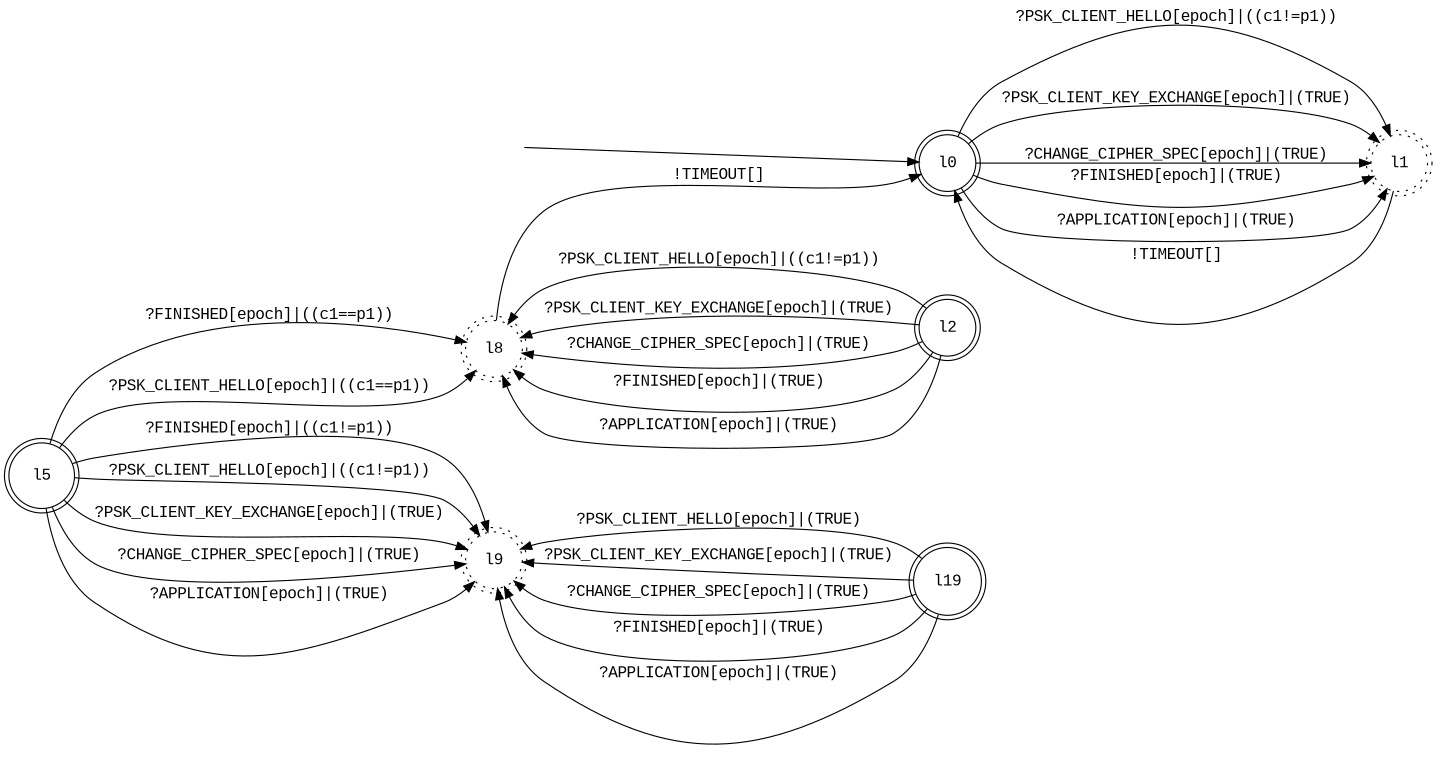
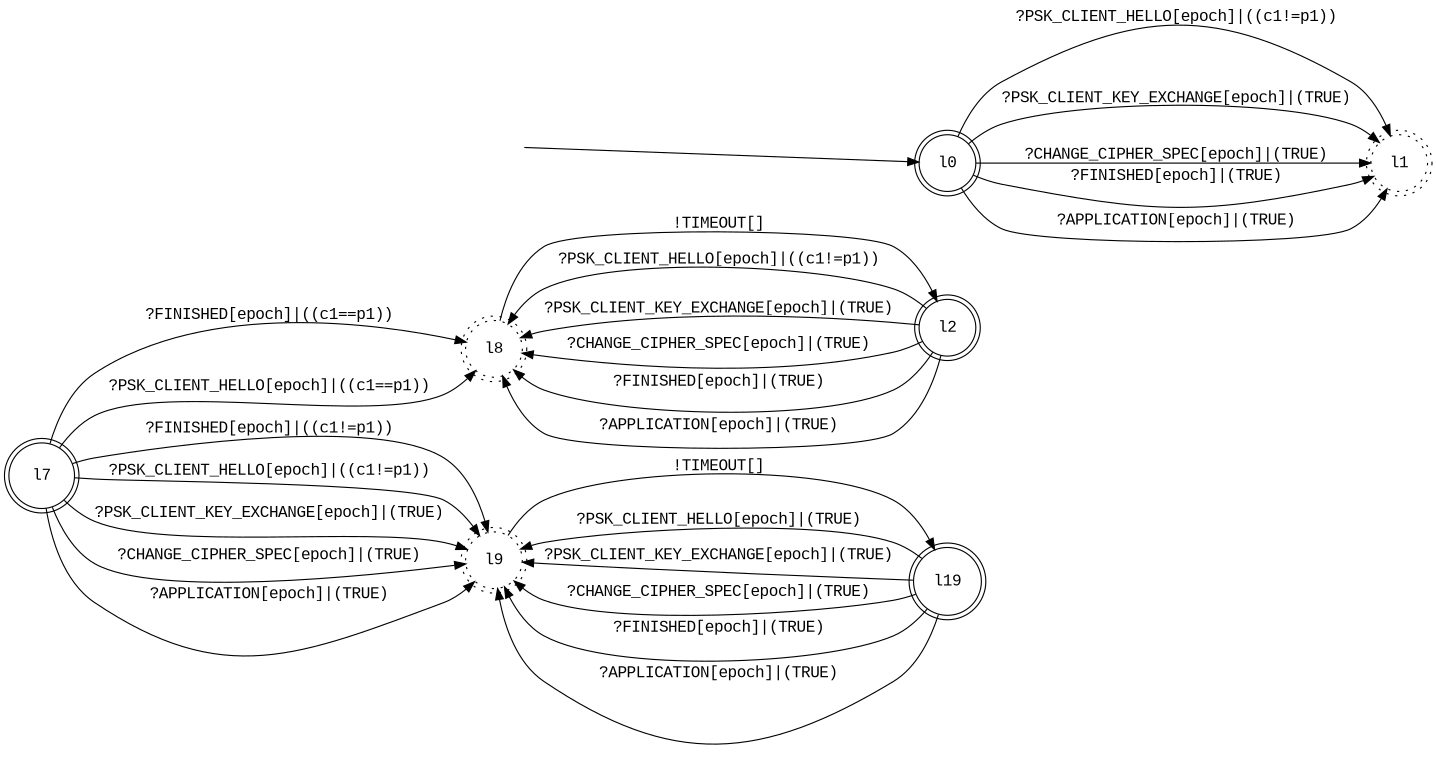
(664, 186) -> (704, 232)
(1181, 324) -> none
none -> (721, 474)
(42, 476) -> (42, 476)
